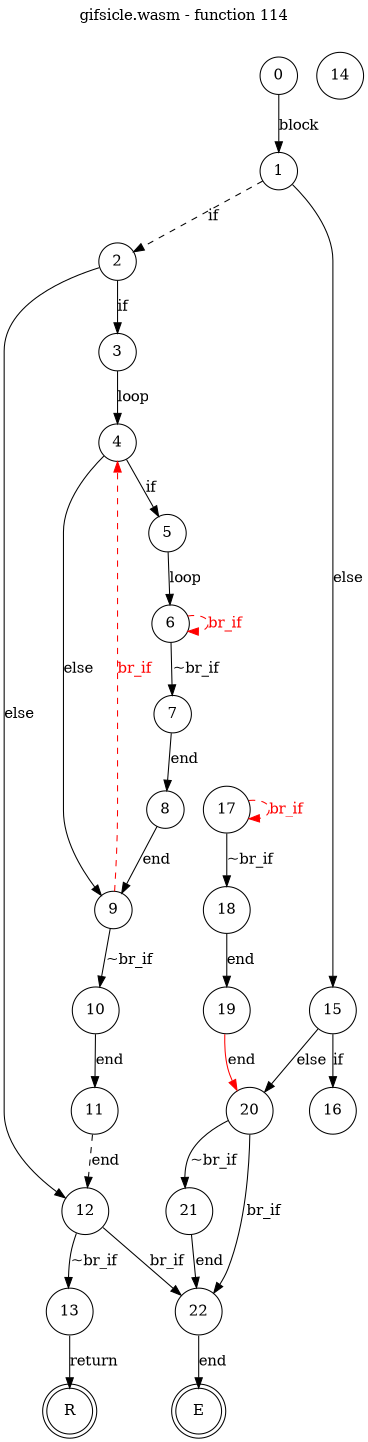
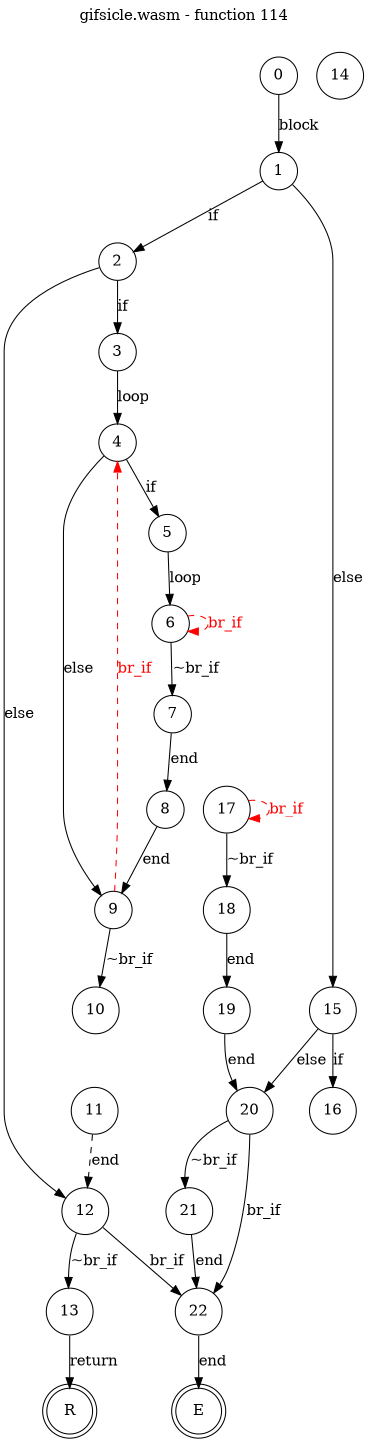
(203, 214) -> (203, 214)
(95, 1055) -> none
(226, 1058) -> (226, 1058)
